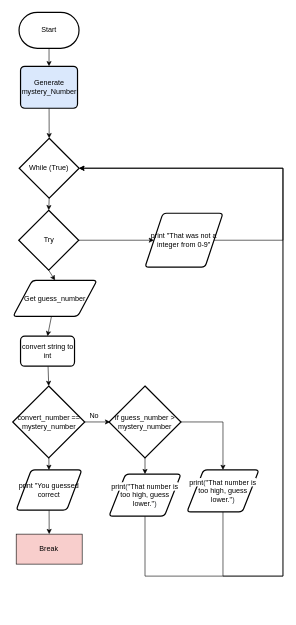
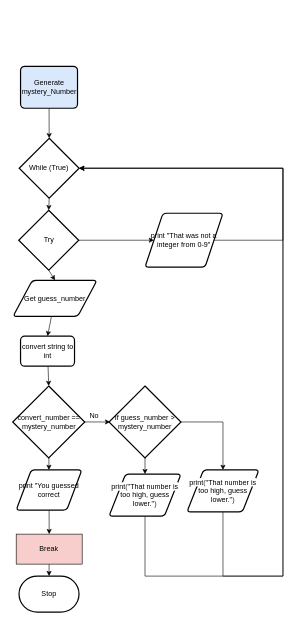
(49, 30) -> none
(49, 60) -> none
none -> (49, 570)
none -> (49, 594)
